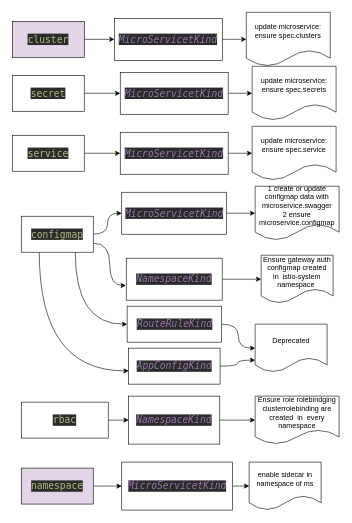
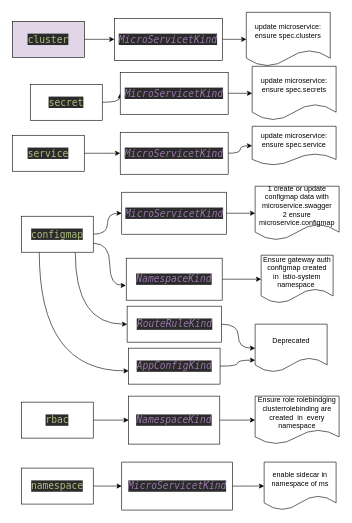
(48, 93) -> (66, 102)
(294, 153) -> (294, 146)
(65, 420) -> (57, 420)
(57, 486) -> (57, 486)
(285, 486) -> (300, 486)
